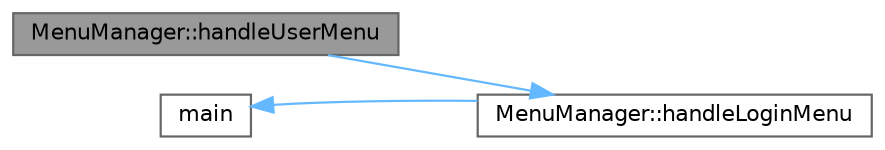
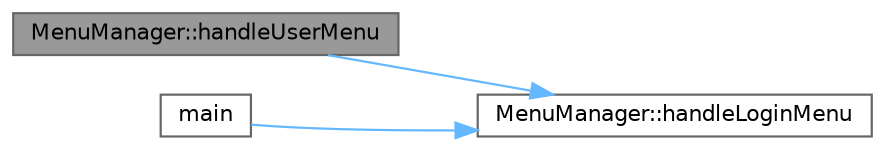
(376, 101) -> (353, 129)
